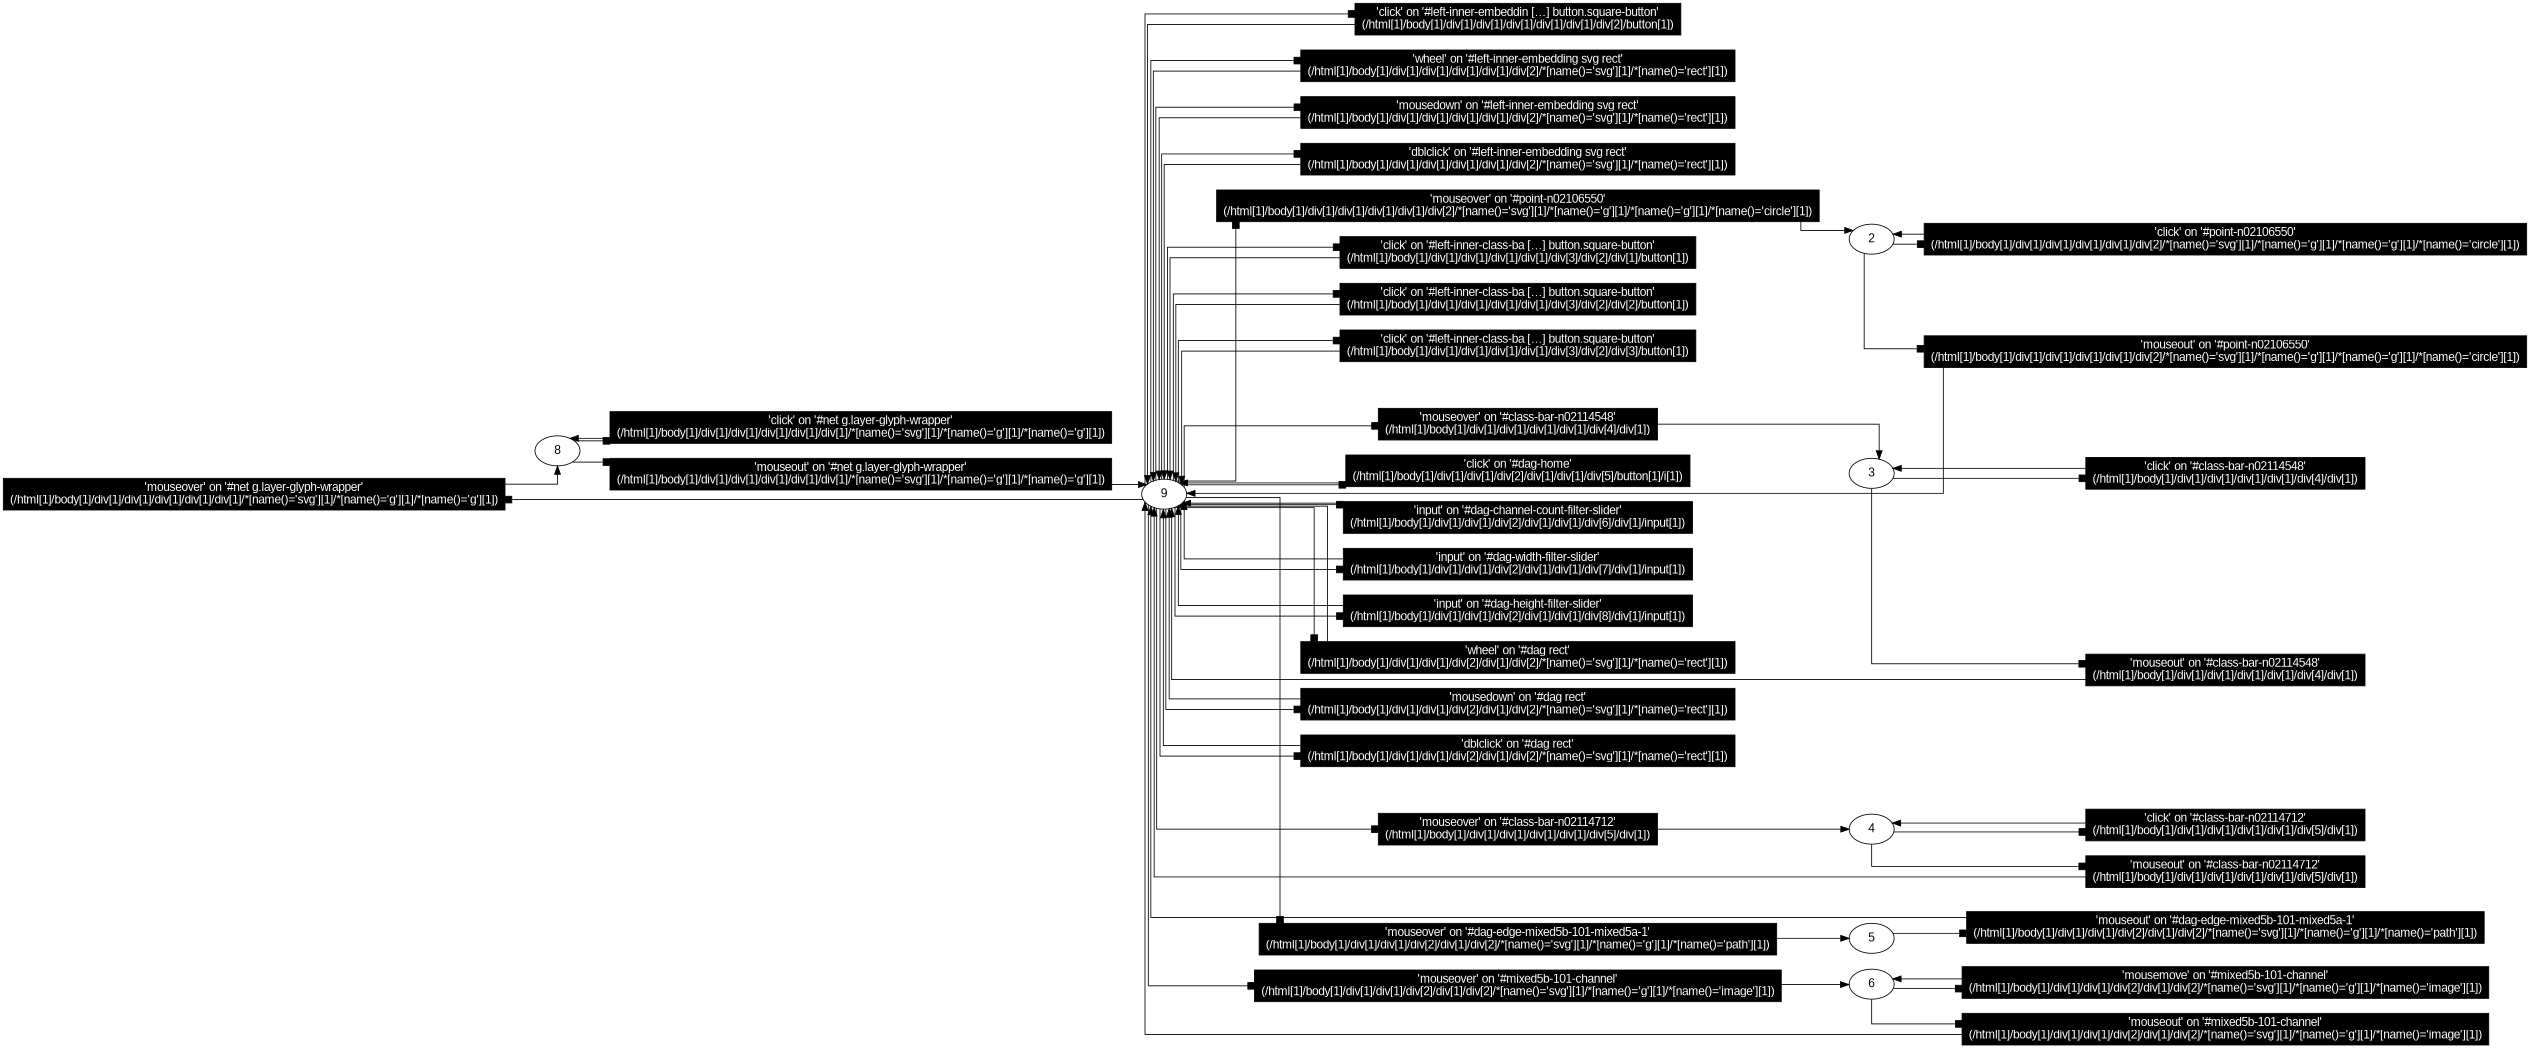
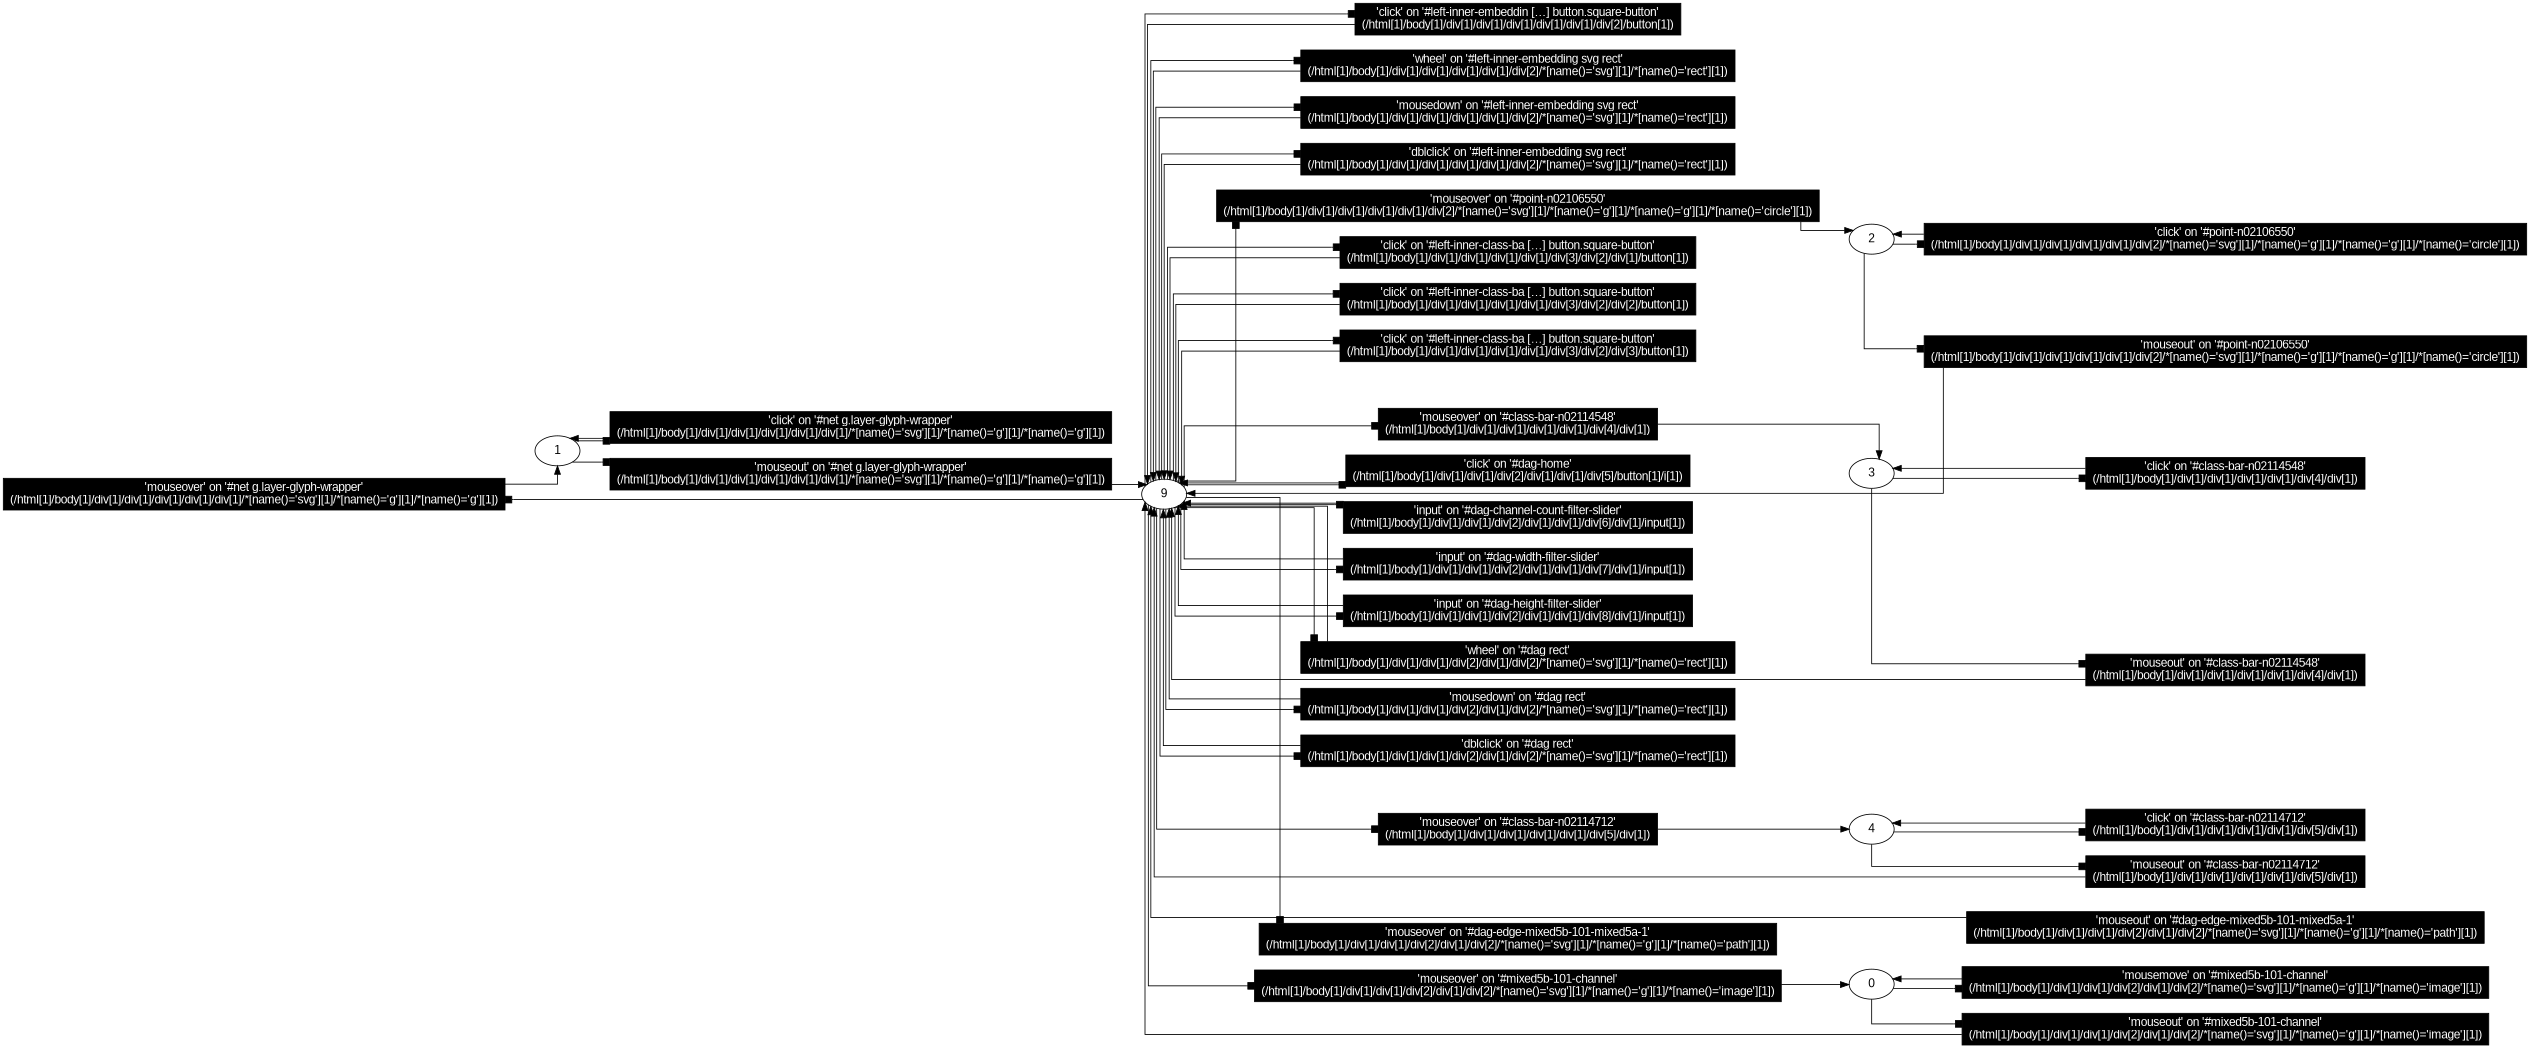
(558, 451) -> (558, 451)
(1872, 938) -> none
(1872, 984) -> (1872, 984)
